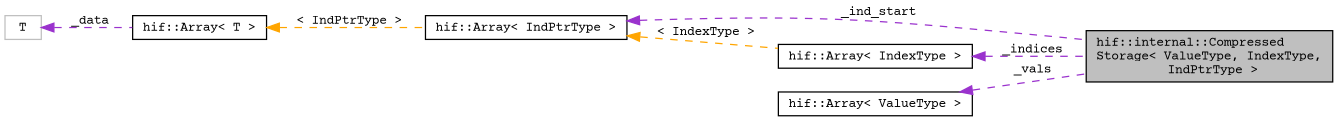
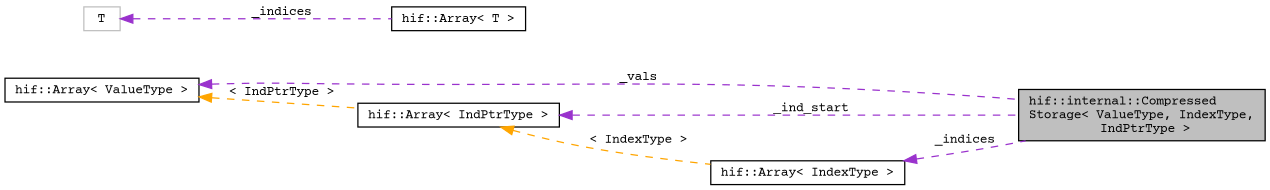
(87, 21) -> (278, 12)
(352, 28) -> (285, 103)
